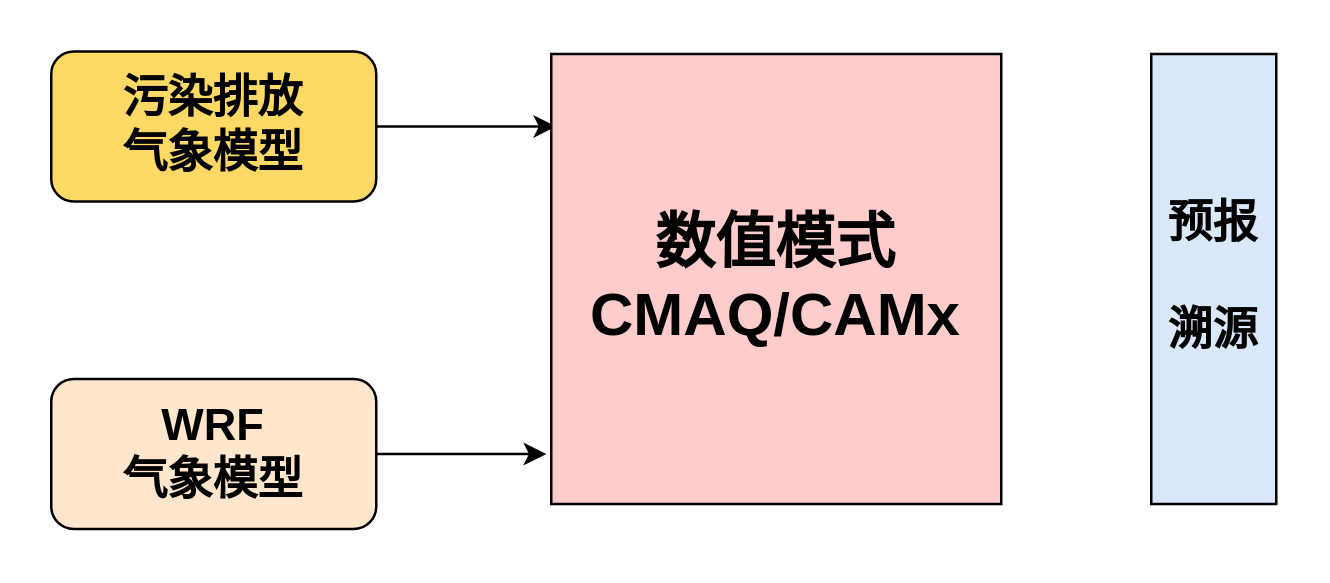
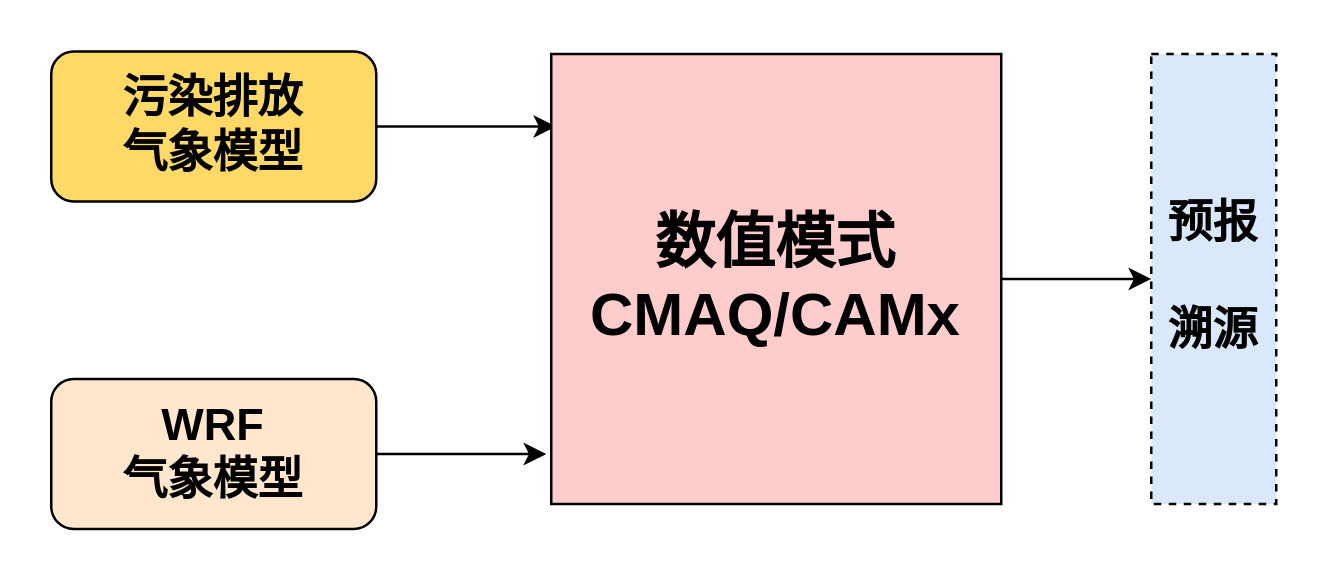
none -> (1068, 279)
(1214, 279) -> (1214, 279)
